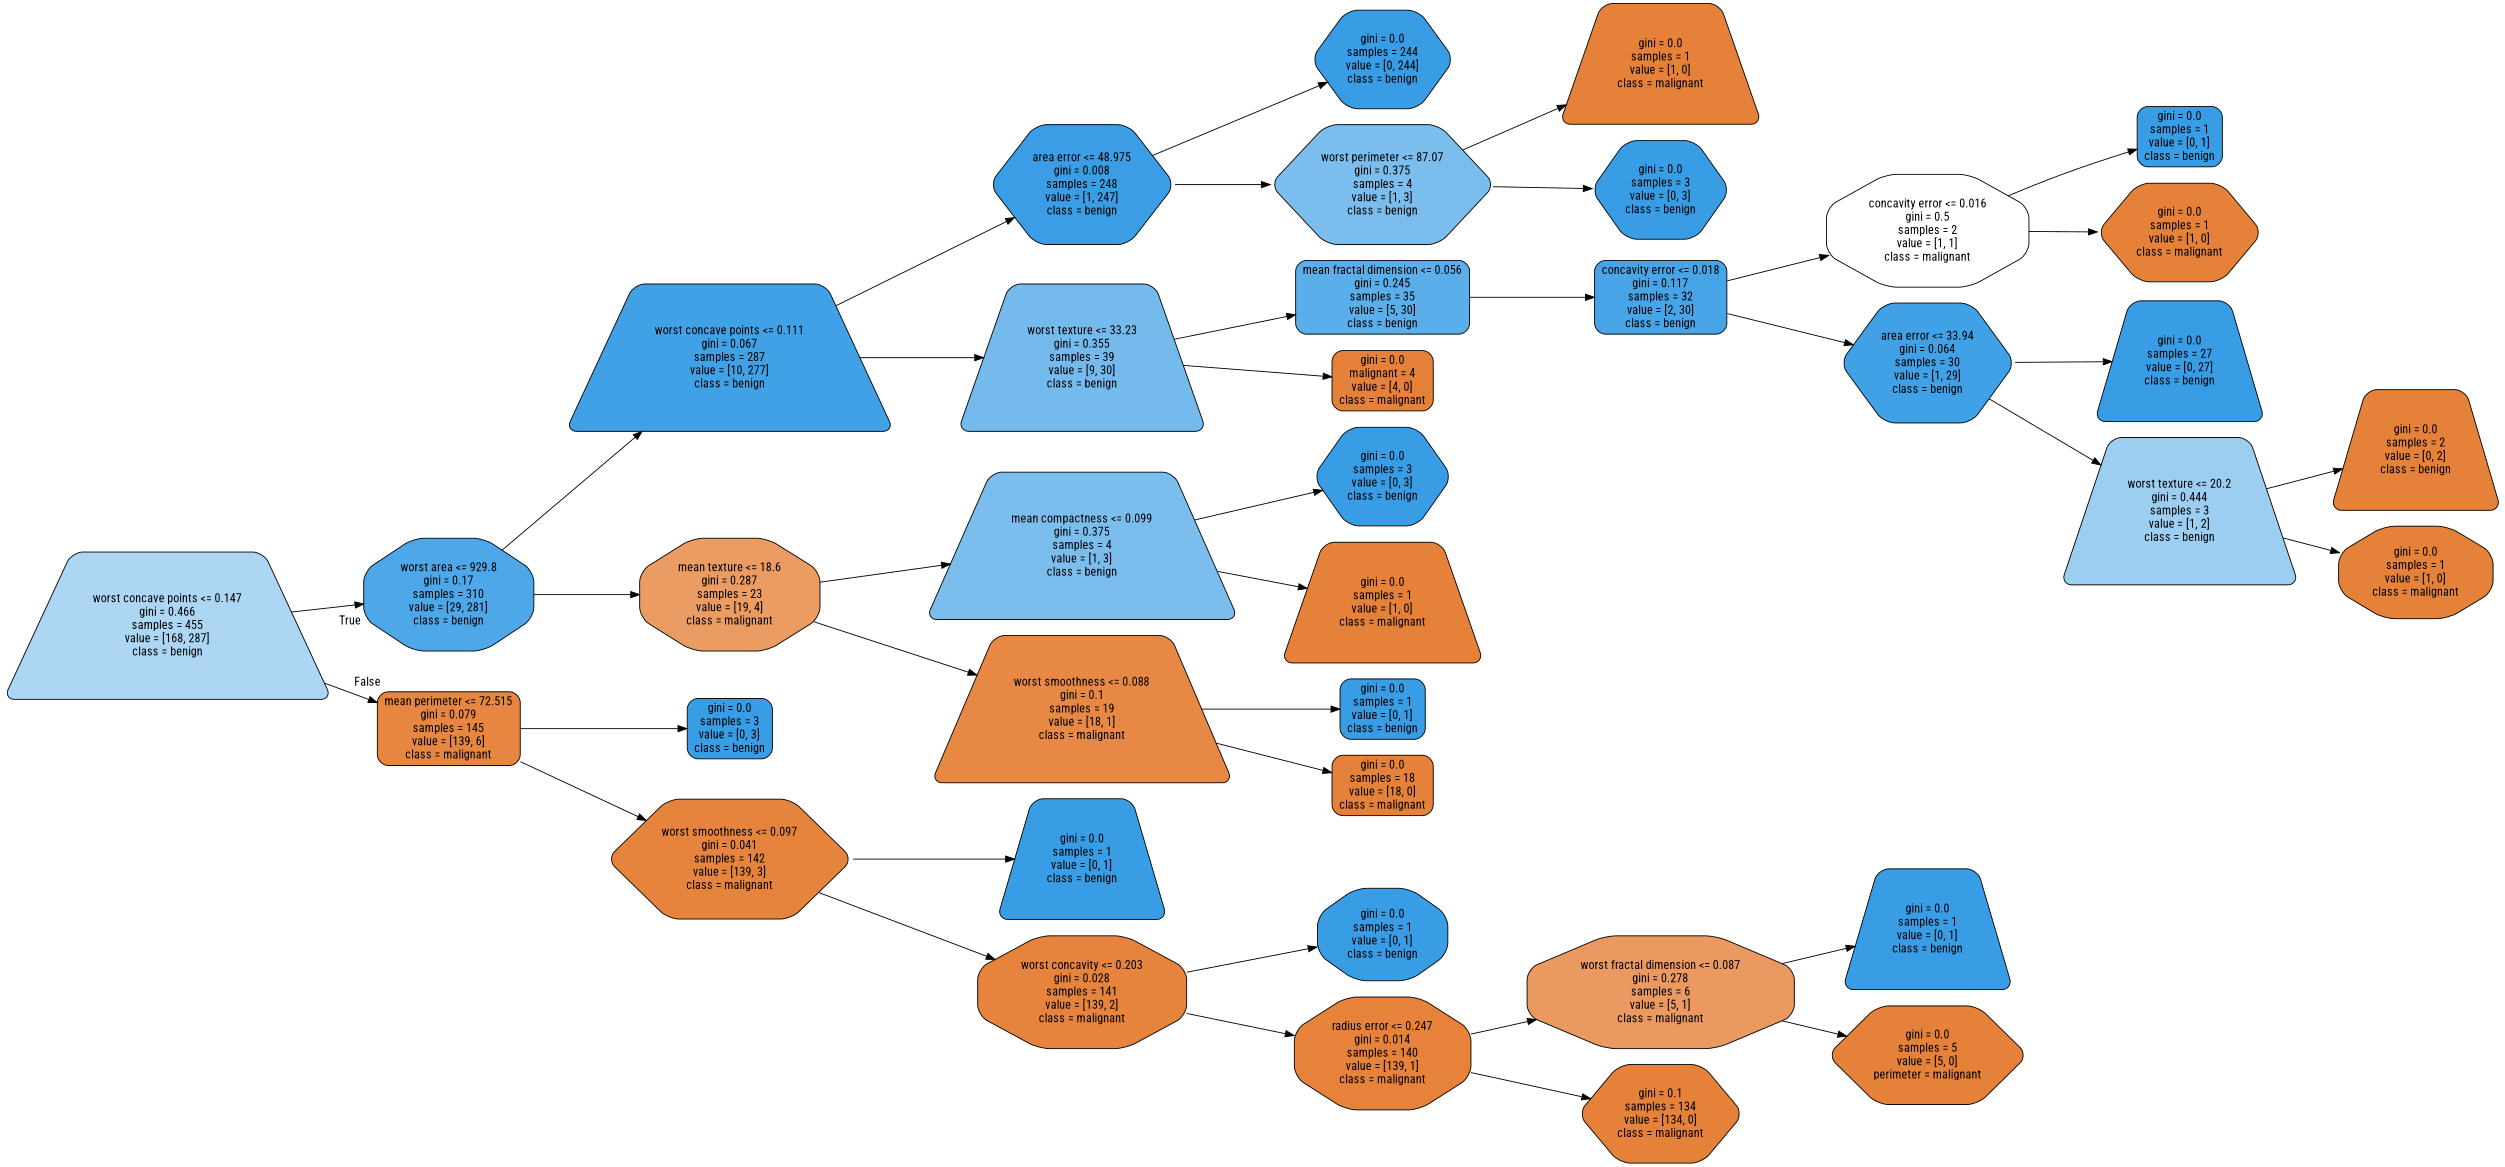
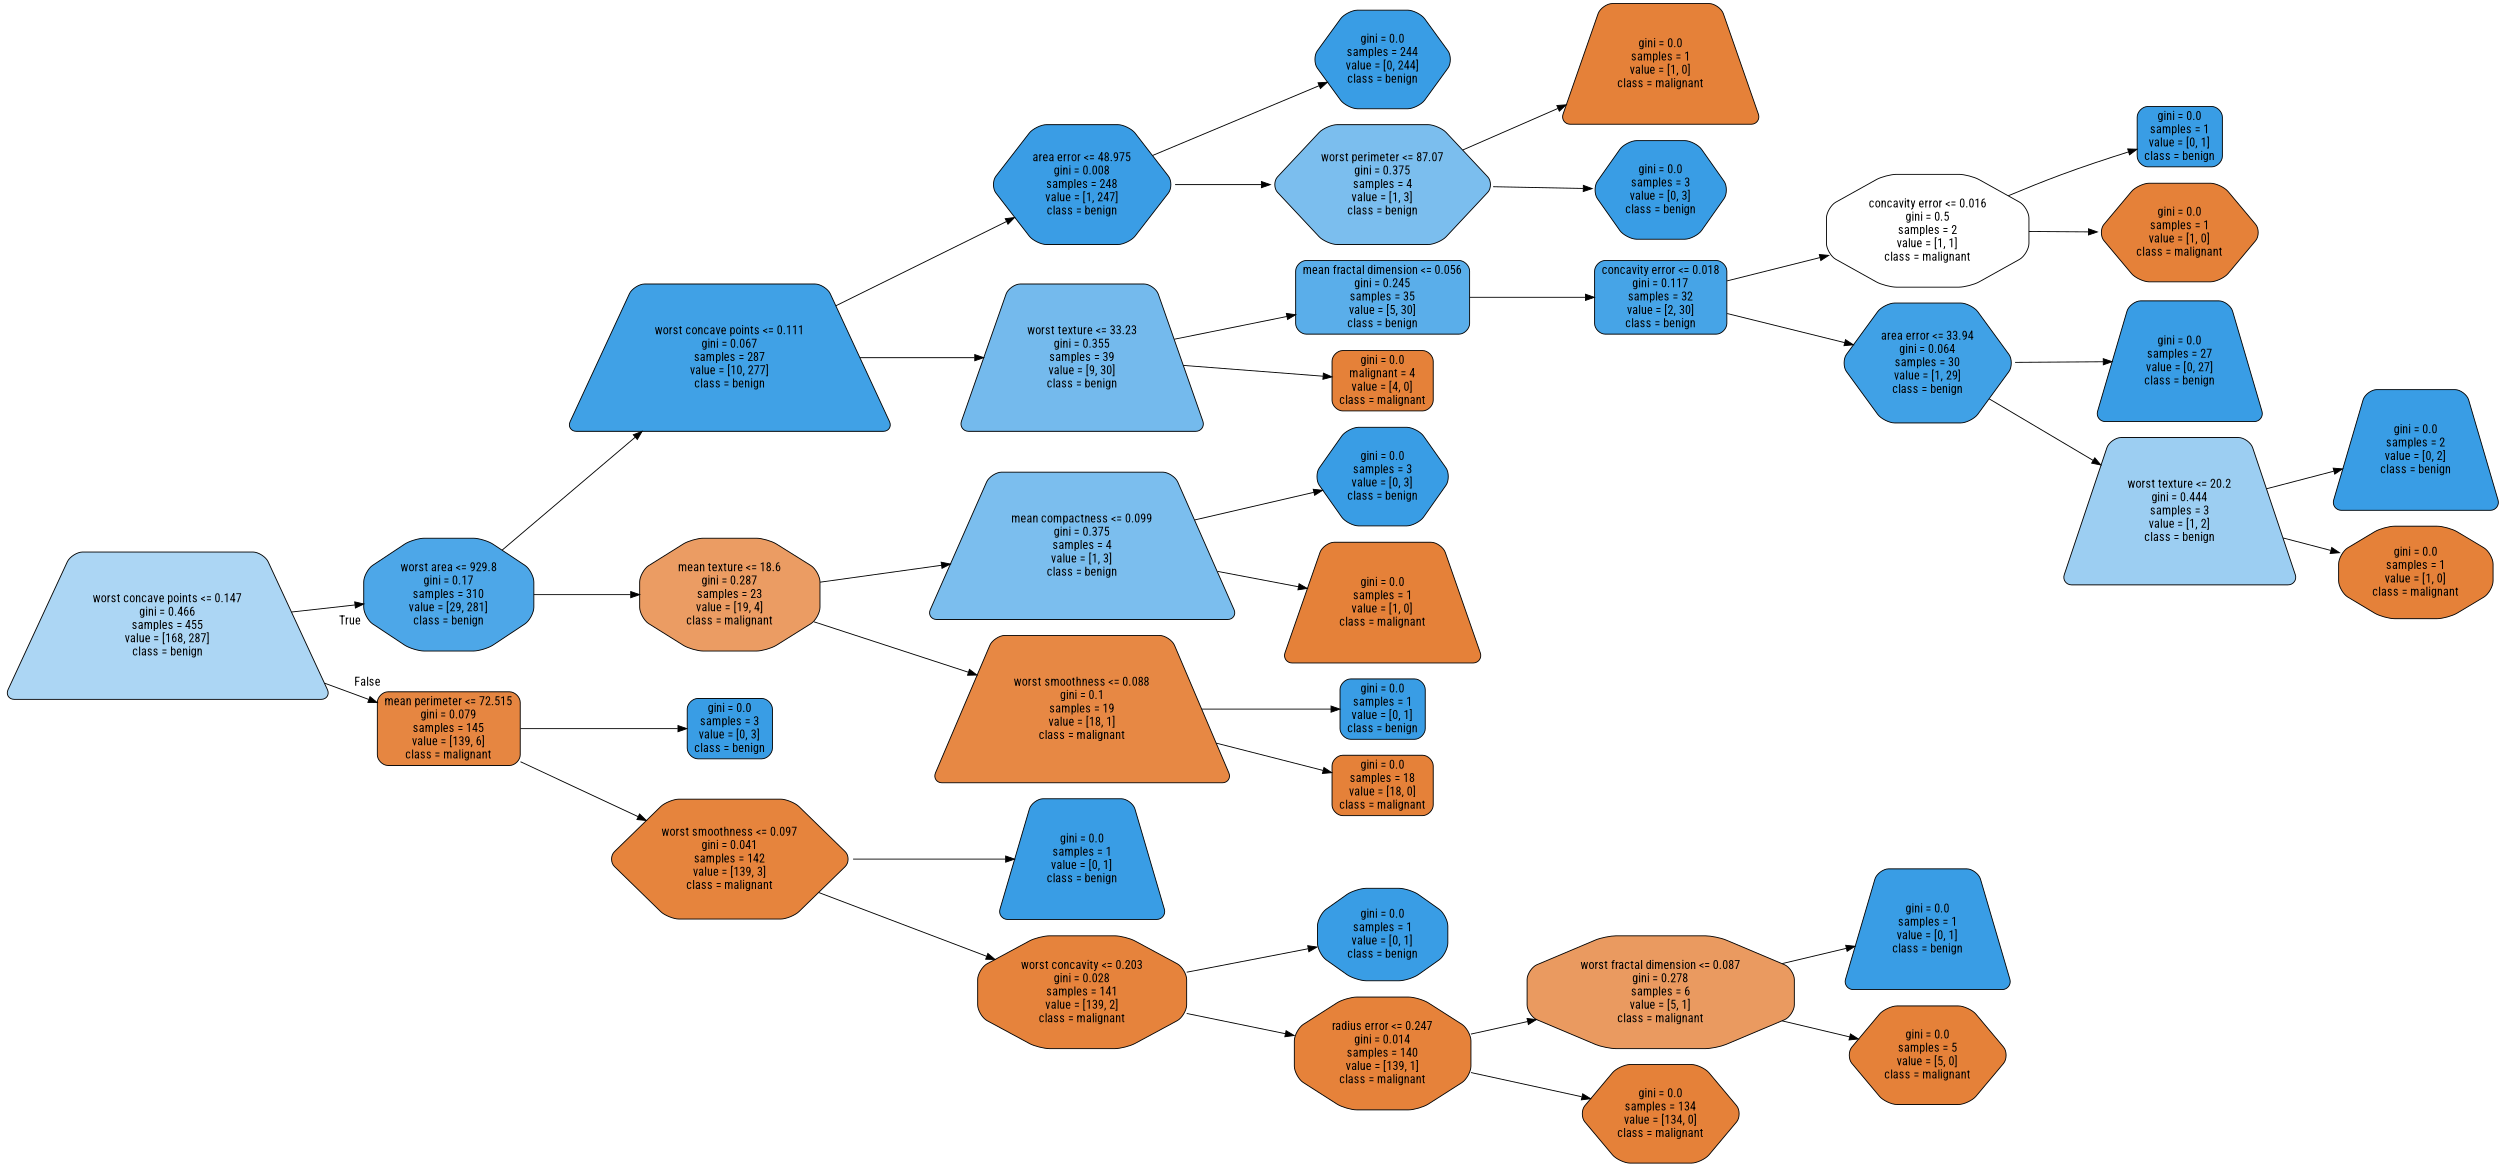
(2416, 450) -> (2416, 450)
(1928, 1055) -> (1928, 1055)
(1661, 1114) -> (1661, 1114)
